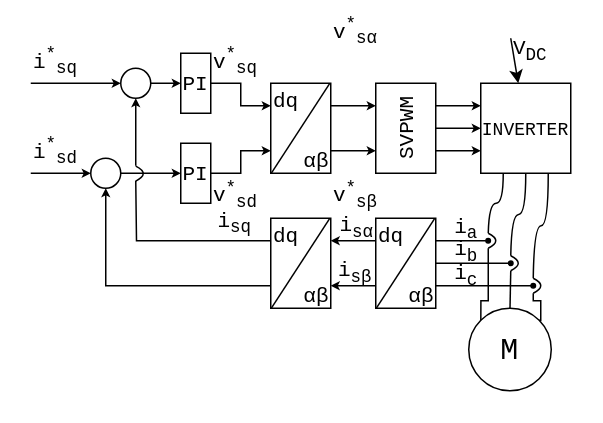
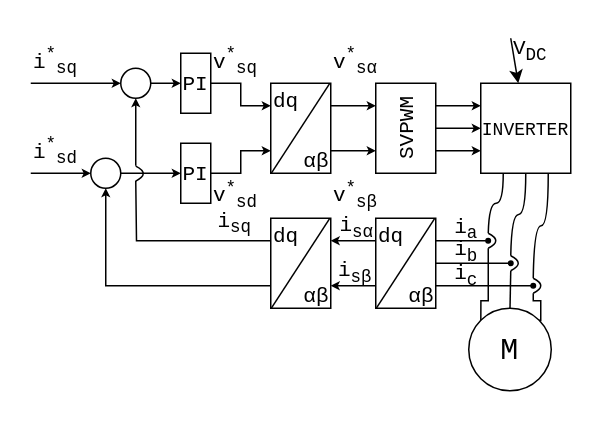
(361, 31) -> (361, 61)
